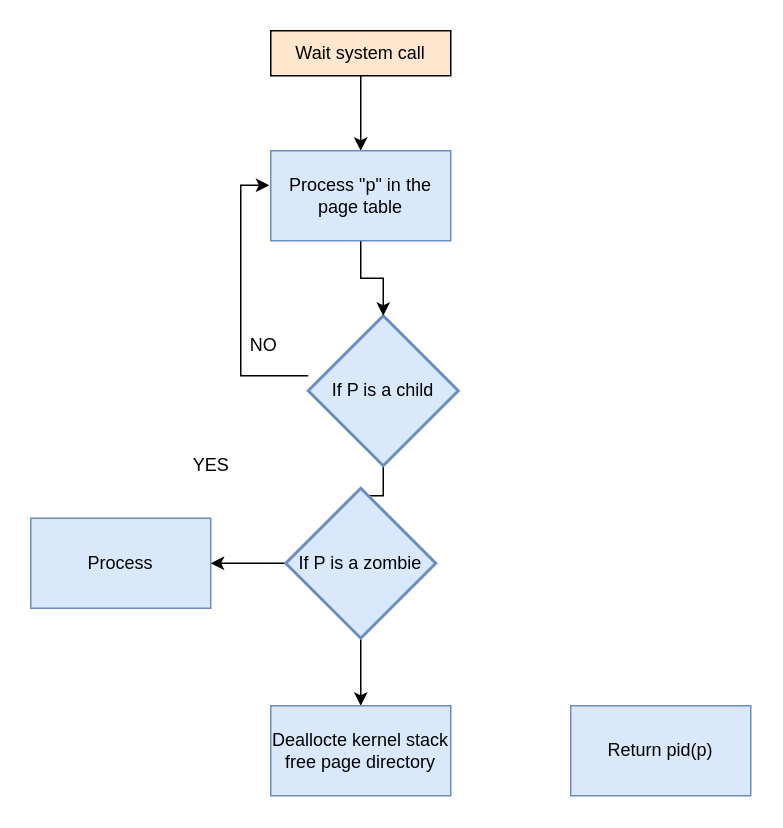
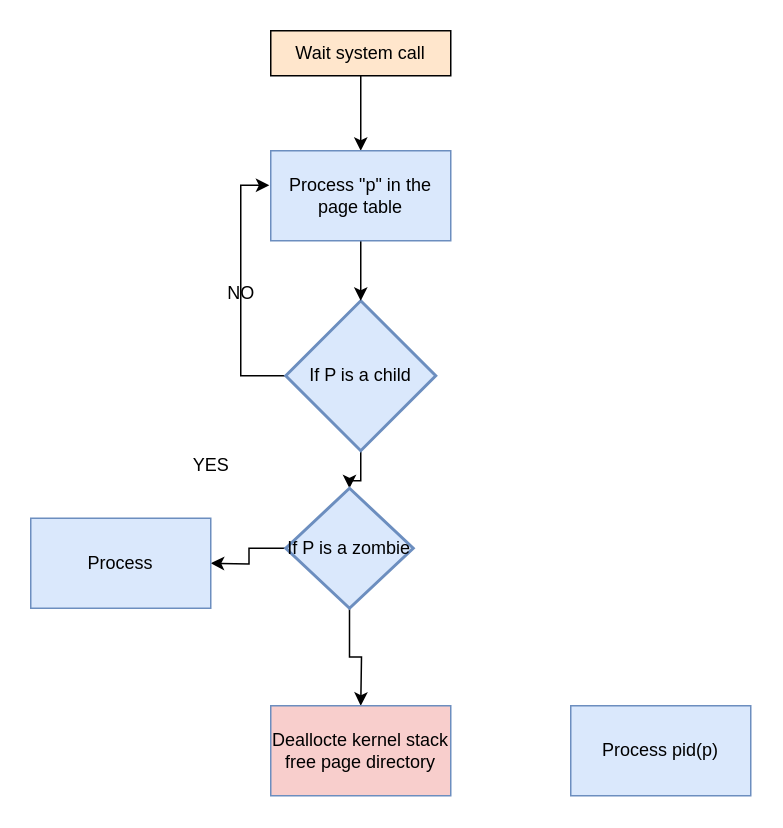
(263, 346) -> (241, 293)
(383, 391) -> (361, 376)
(361, 563) -> (350, 548)
(361, 751) -> (361, 751)
(661, 751) -> (661, 751)
